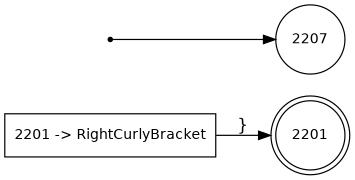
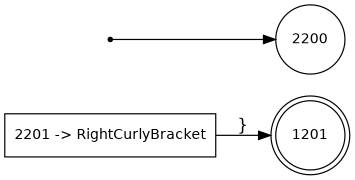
(310, 39) -> (310, 39)
(310, 135) -> (310, 135)
